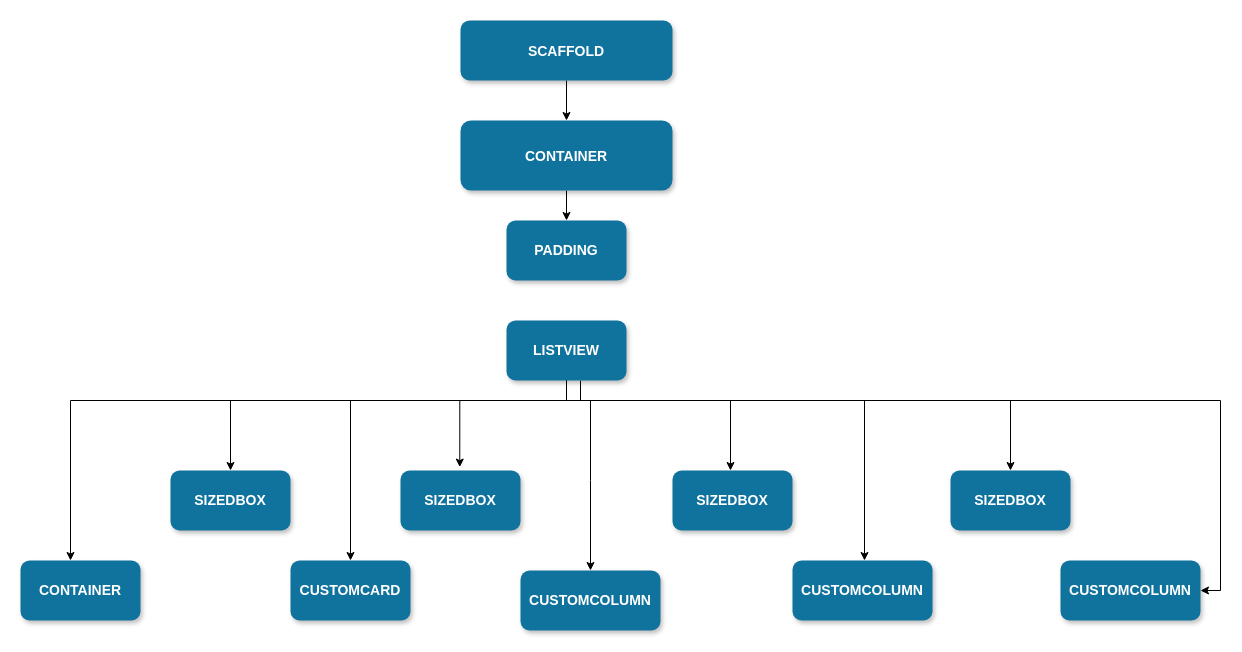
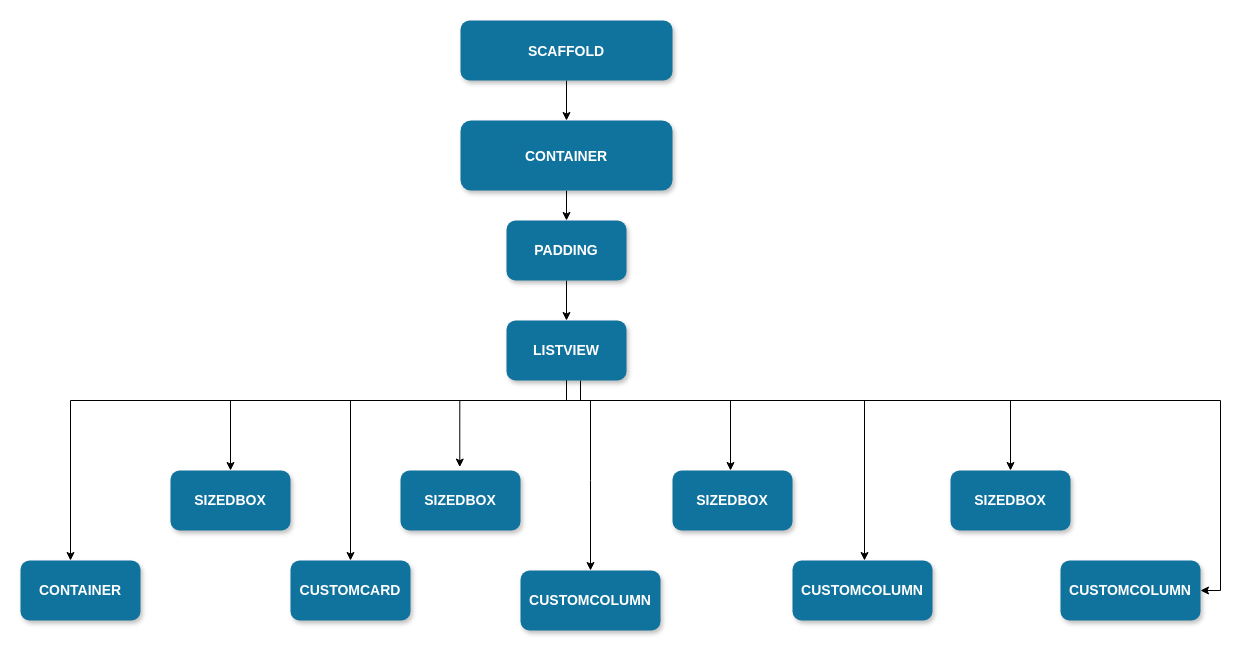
none -> (567, 297)
